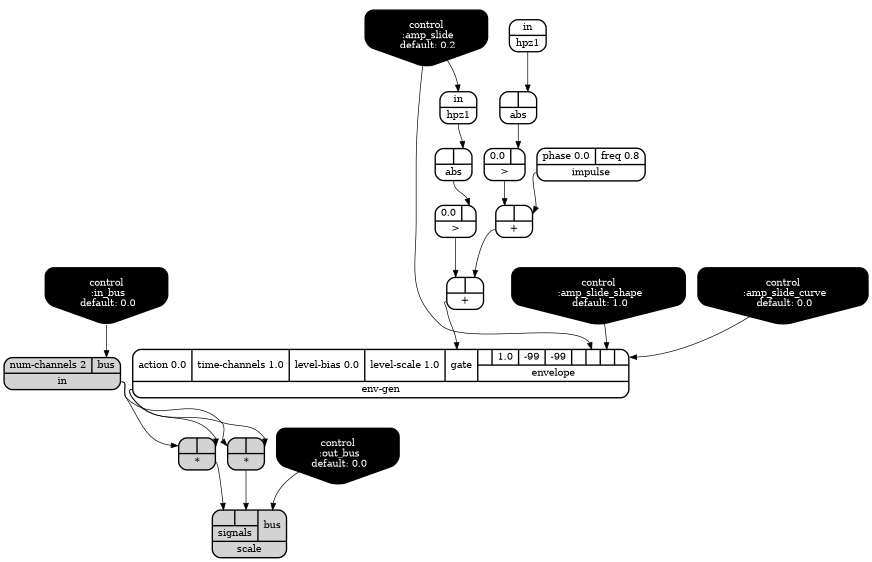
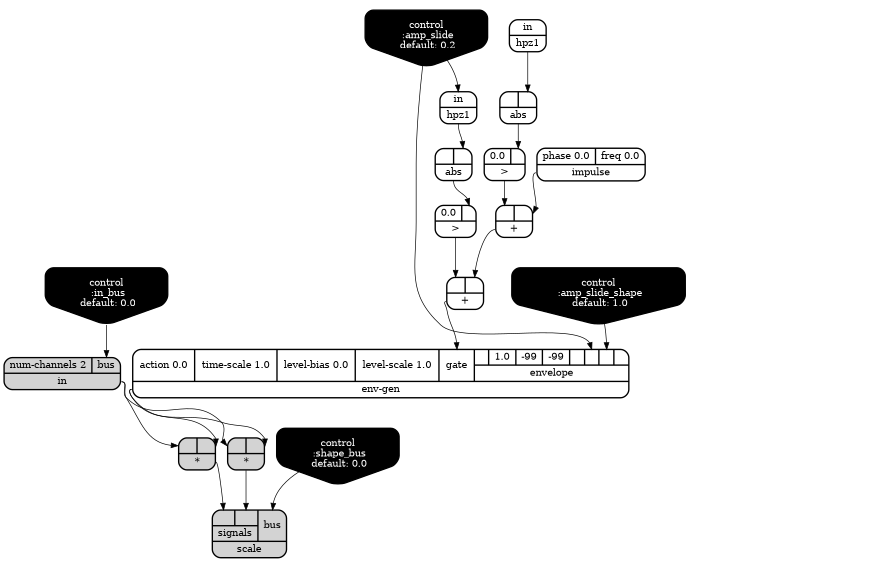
(620, 156) -> (620, 156)
(783, 293) -> none
(241, 365) -> (236, 365)
(338, 454) -> (338, 454)
